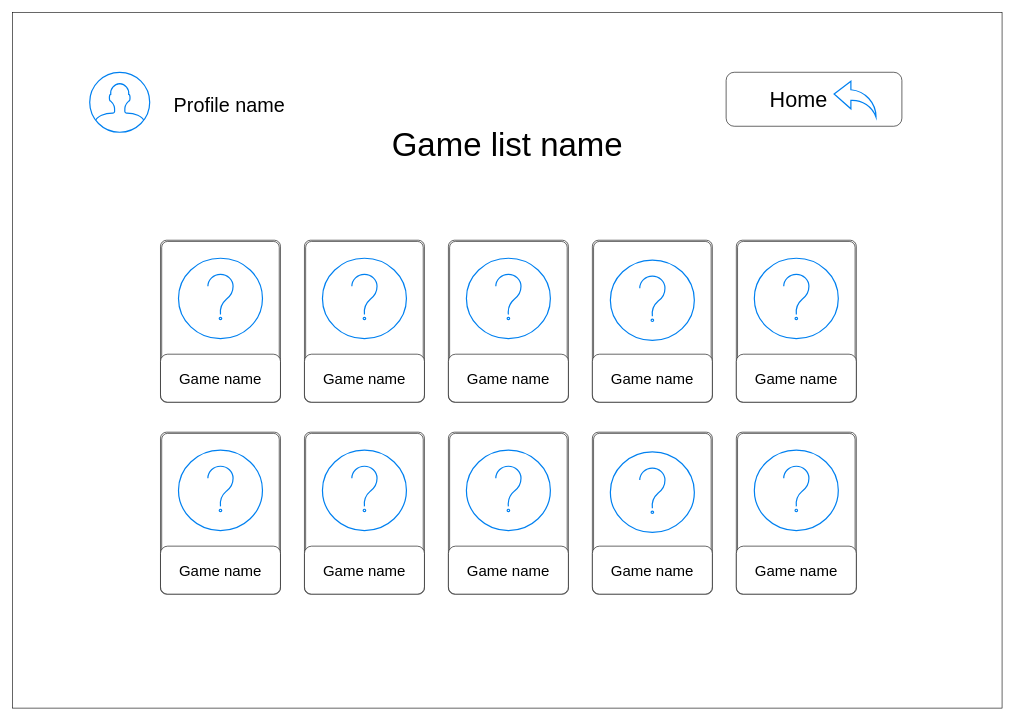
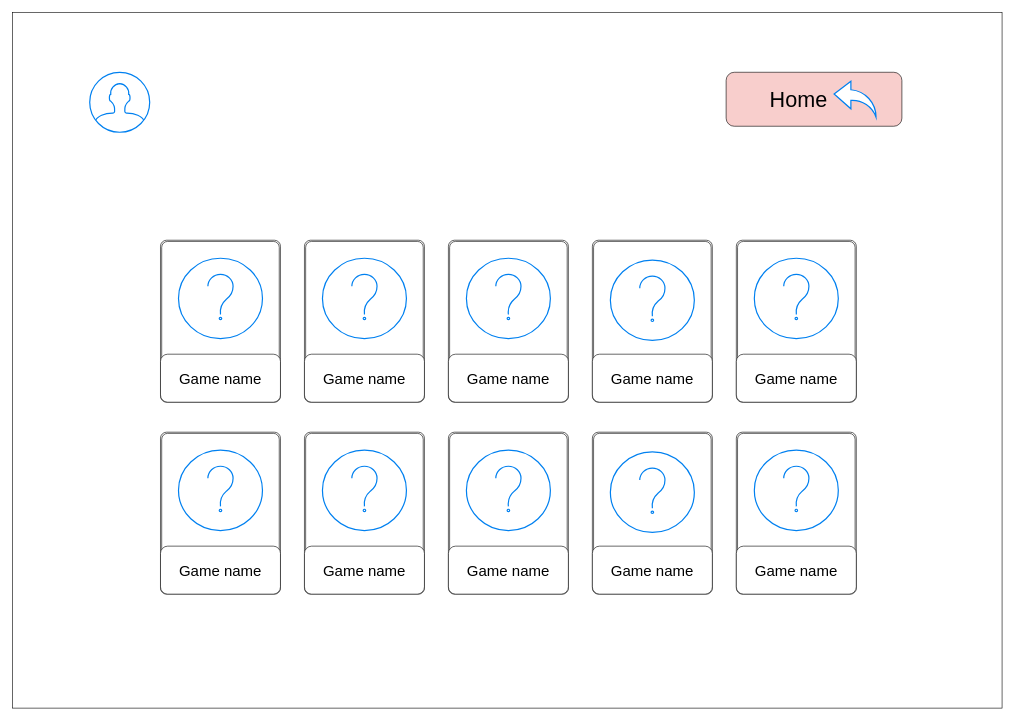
(814, 99) -> (814, 99)
(230, 105) -> none
(507, 144) -> none
